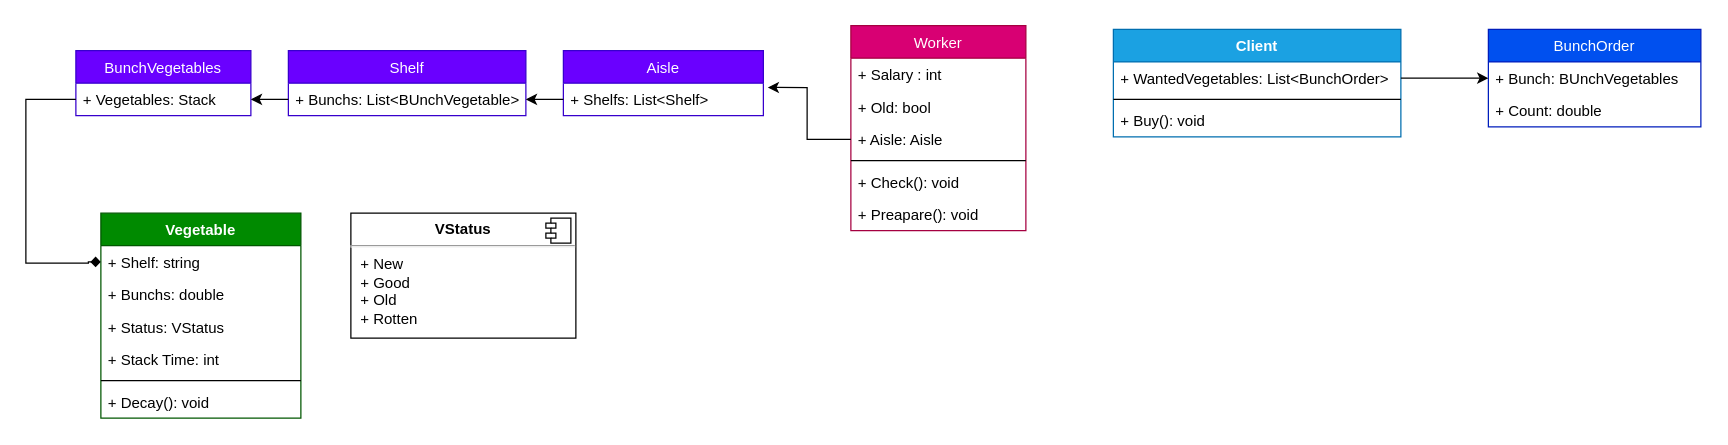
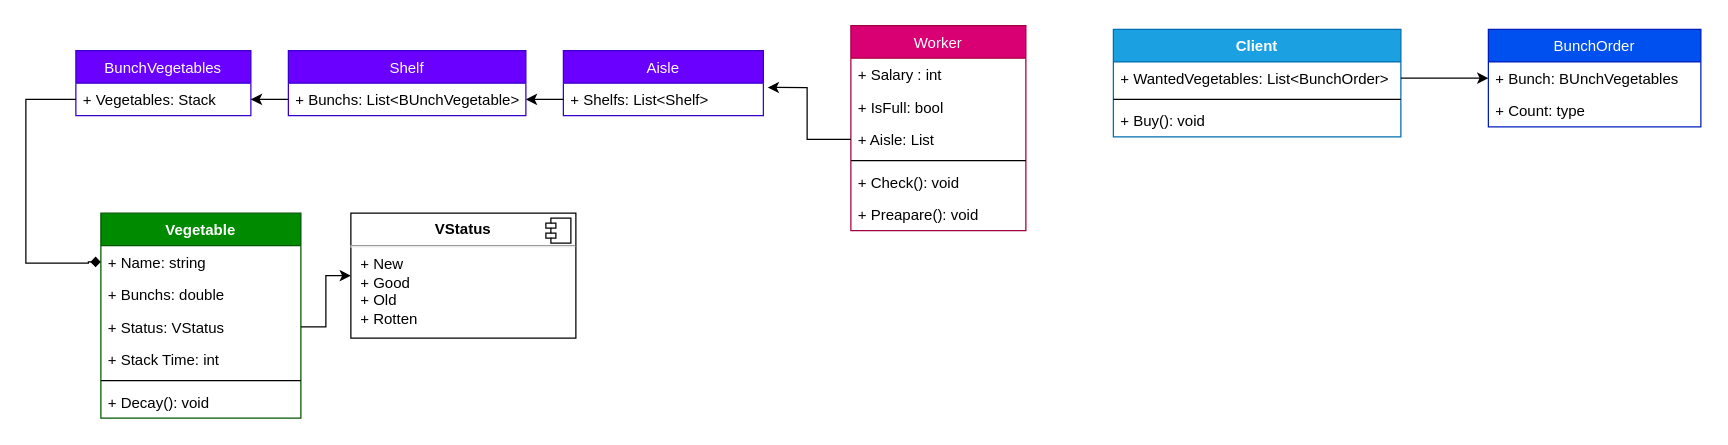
(894, 108) -> (905, 108)
(1550, 111) -> (1544, 111)
(903, 140) -> (900, 140)
(161, 263) -> (159, 263)
none -> (326, 305)
